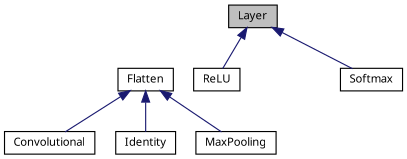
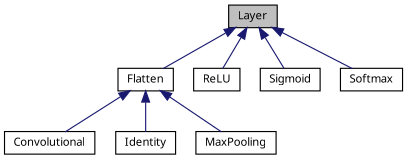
none -> (194, 51)
none -> (290, 80)
